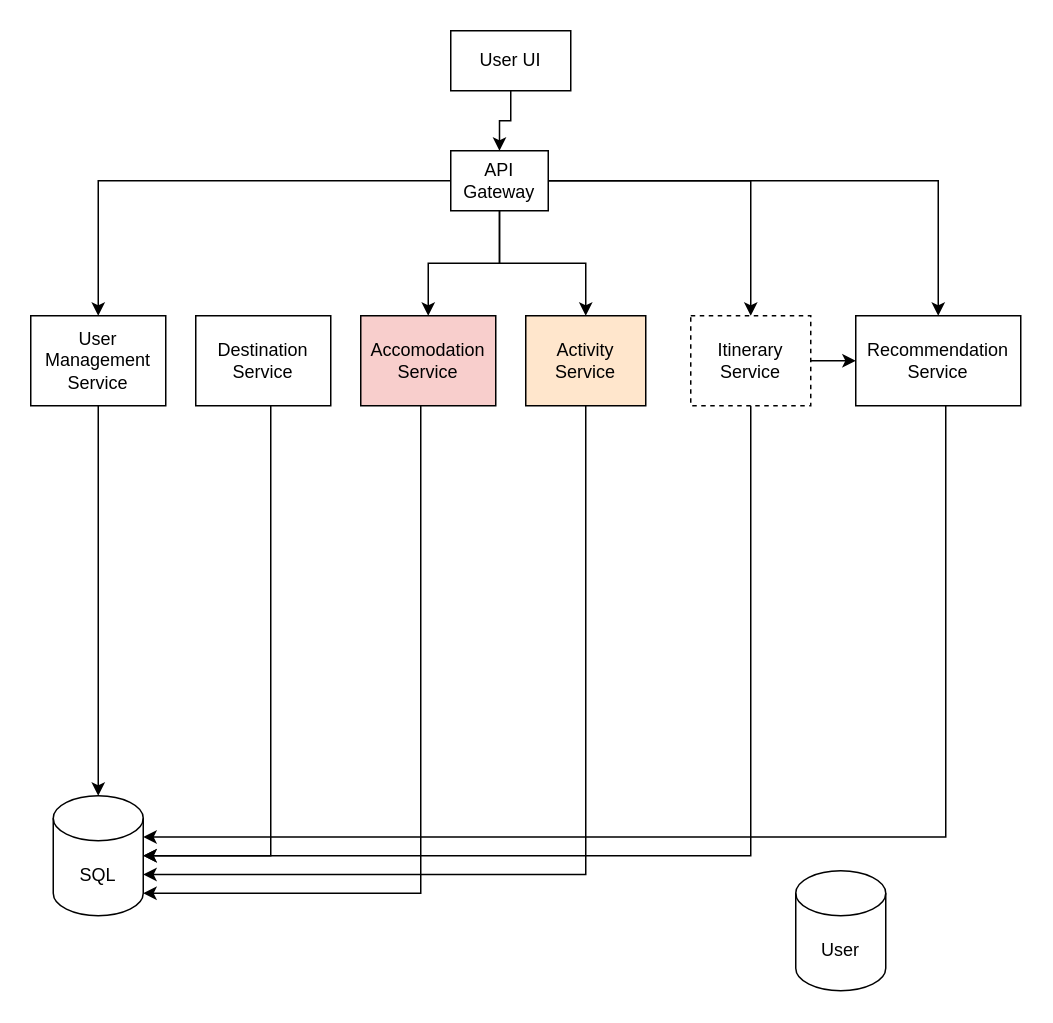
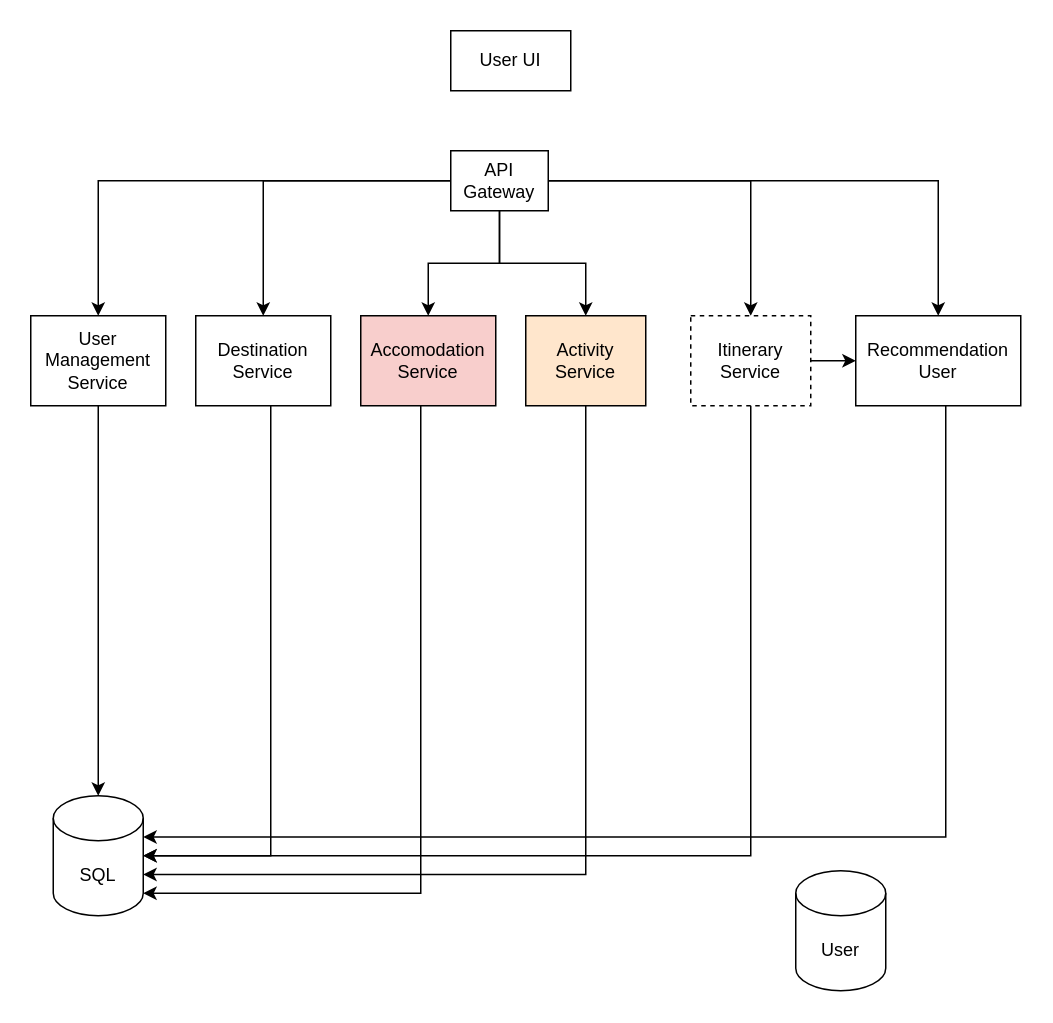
(511, 121) -> none
none -> (263, 244)
(938, 361) -> (938, 361)
